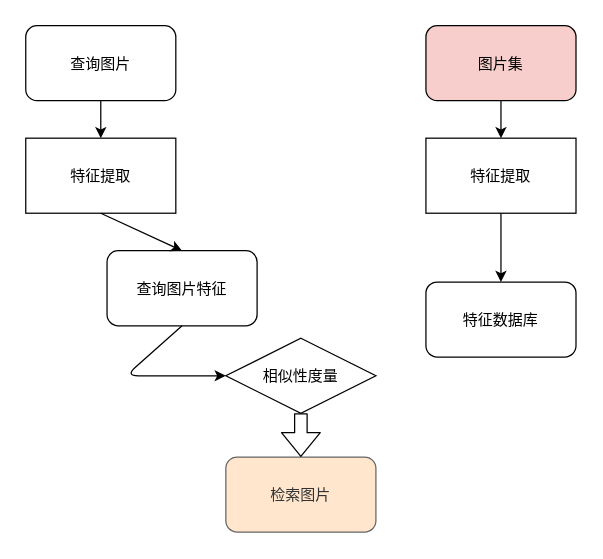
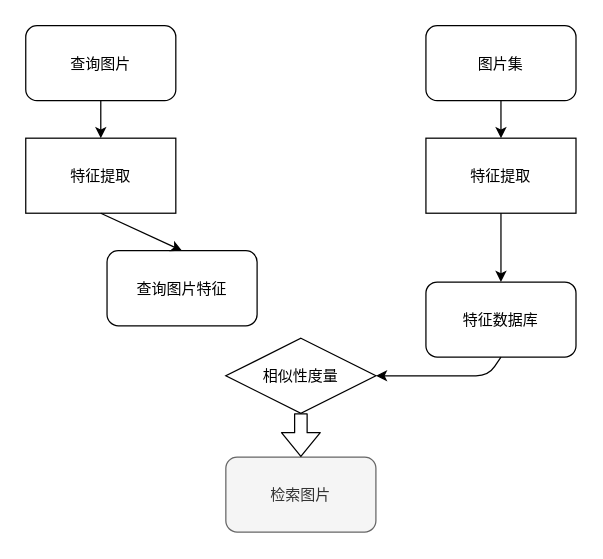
(501, 63) -> (501, 63)
(140, 376) -> none
none -> (446, 376)
(301, 494) -> (301, 494)
